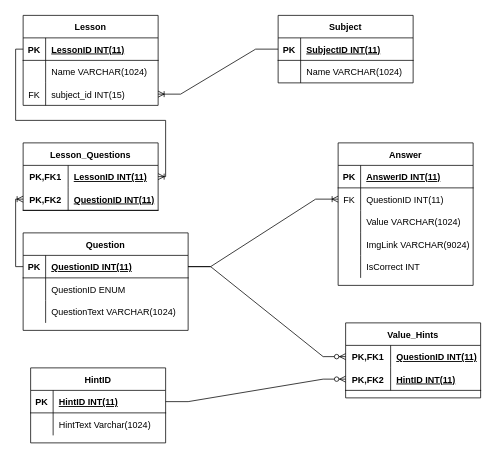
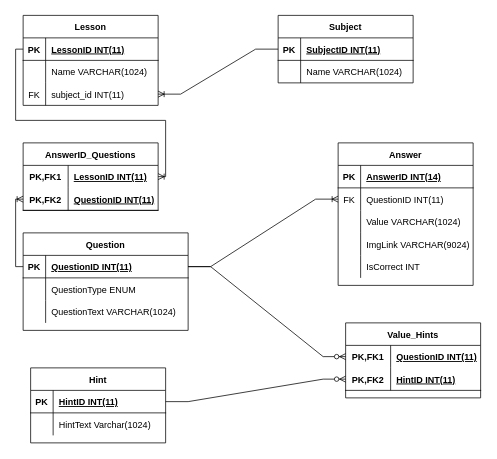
(94, 95) -> (94, 95)
(90, 155) -> (90, 155)
(405, 177) -> (405, 177)
(86, 290) -> (92, 290)
(98, 380) -> (98, 380)
